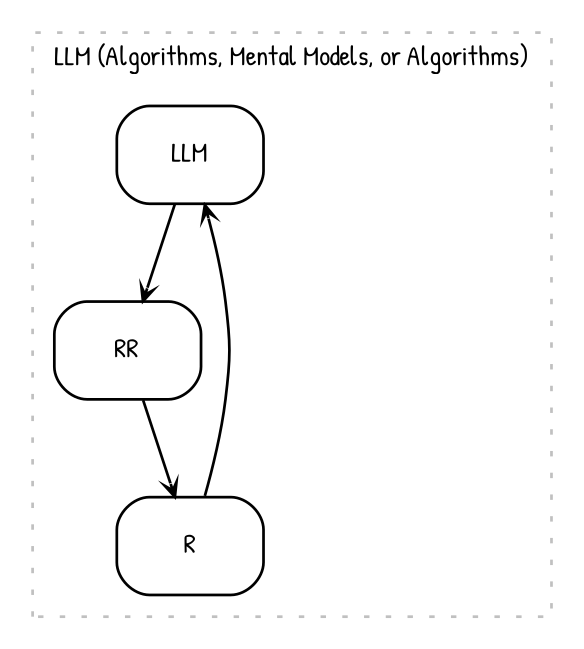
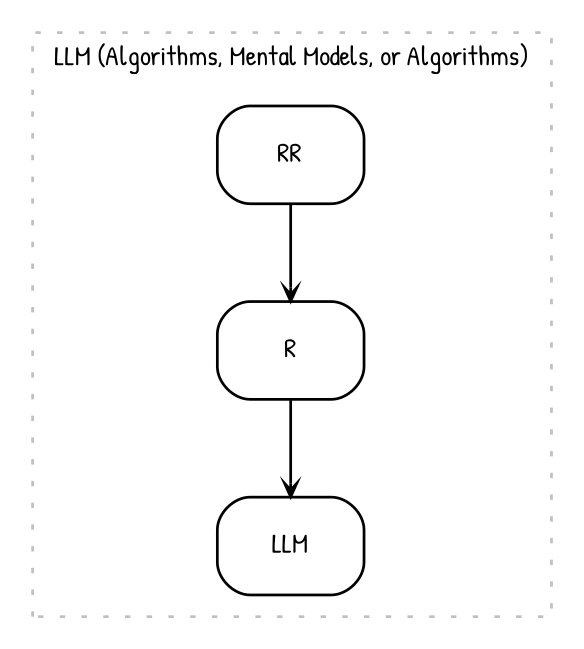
(161, 246) -> none
